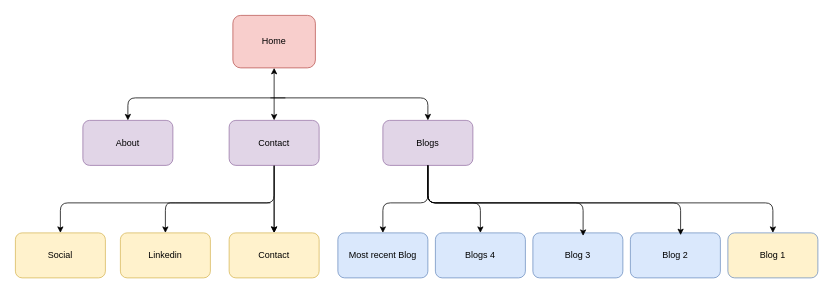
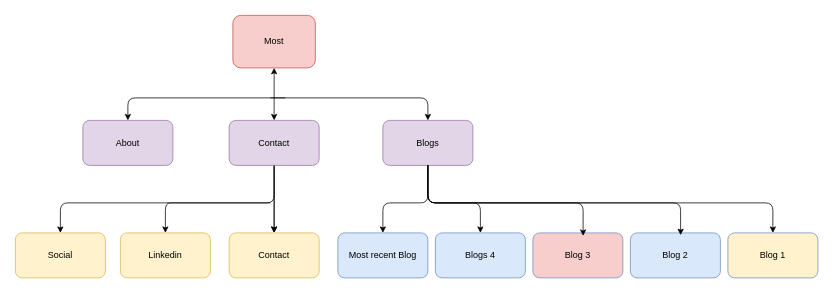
(274, 42) -> (274, 42)
(578, 255) -> (578, 255)
